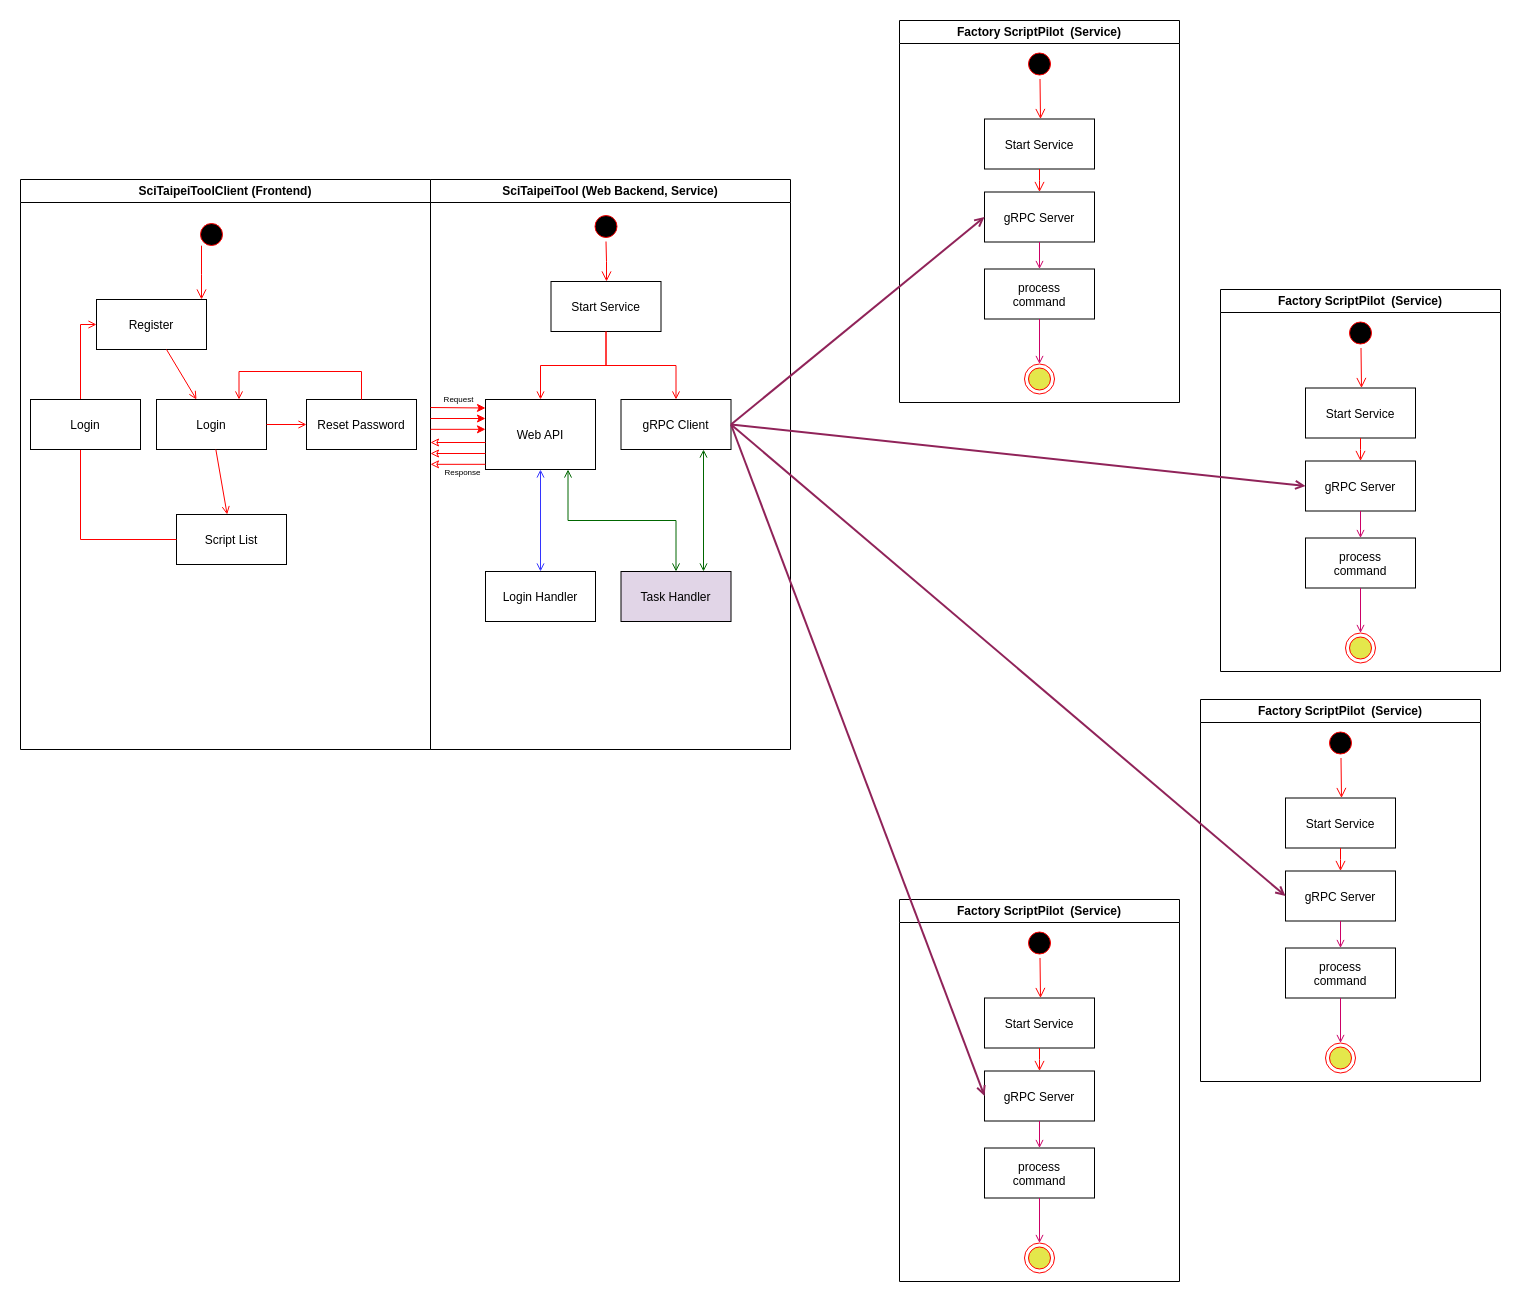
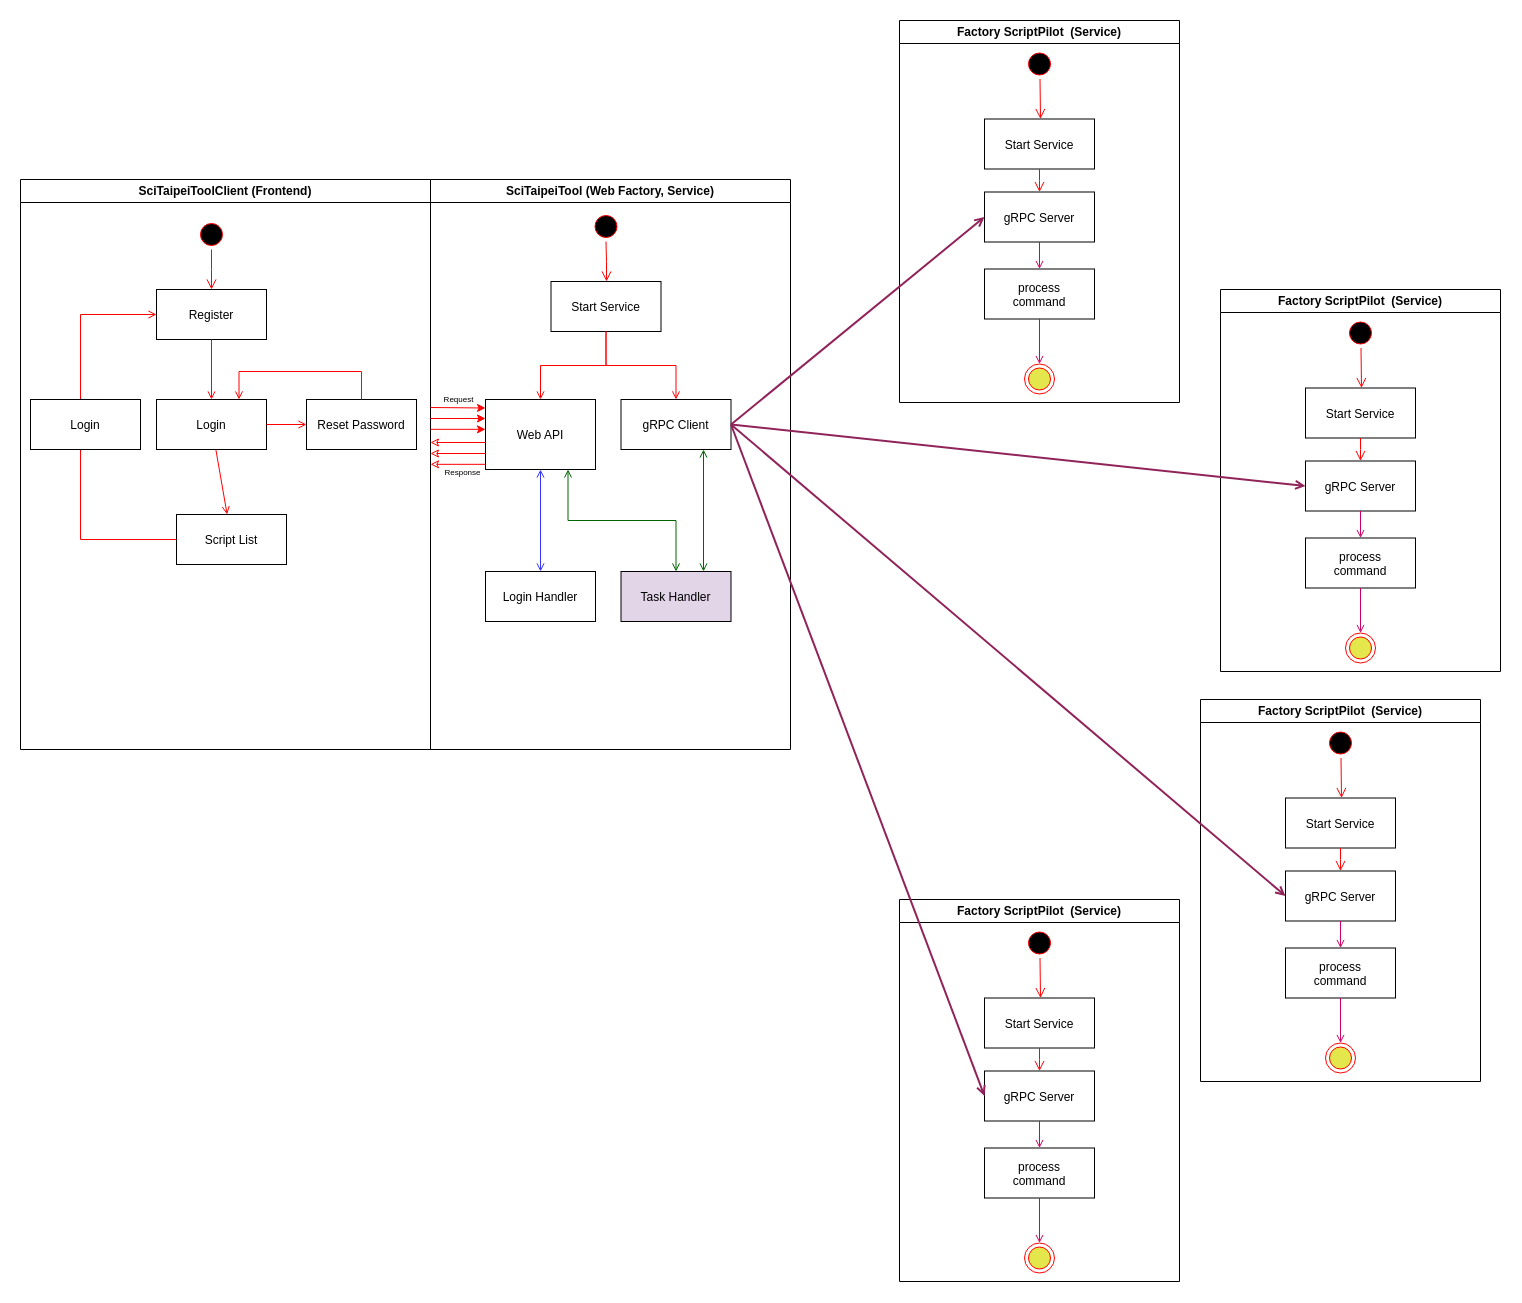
(611, 192) -> (611, 192)
(152, 325) -> (212, 315)
